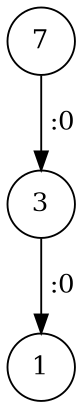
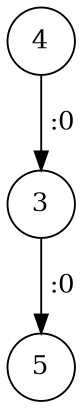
(41, 41) -> (41, 41)
(41, 367) -> (41, 367)
